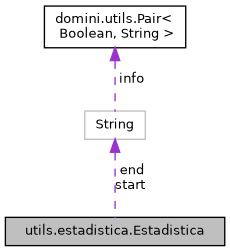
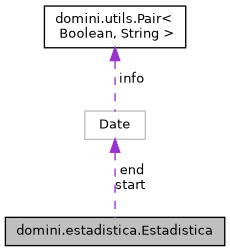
(115, 125) -> (115, 125)
(115, 231) -> (115, 231)
